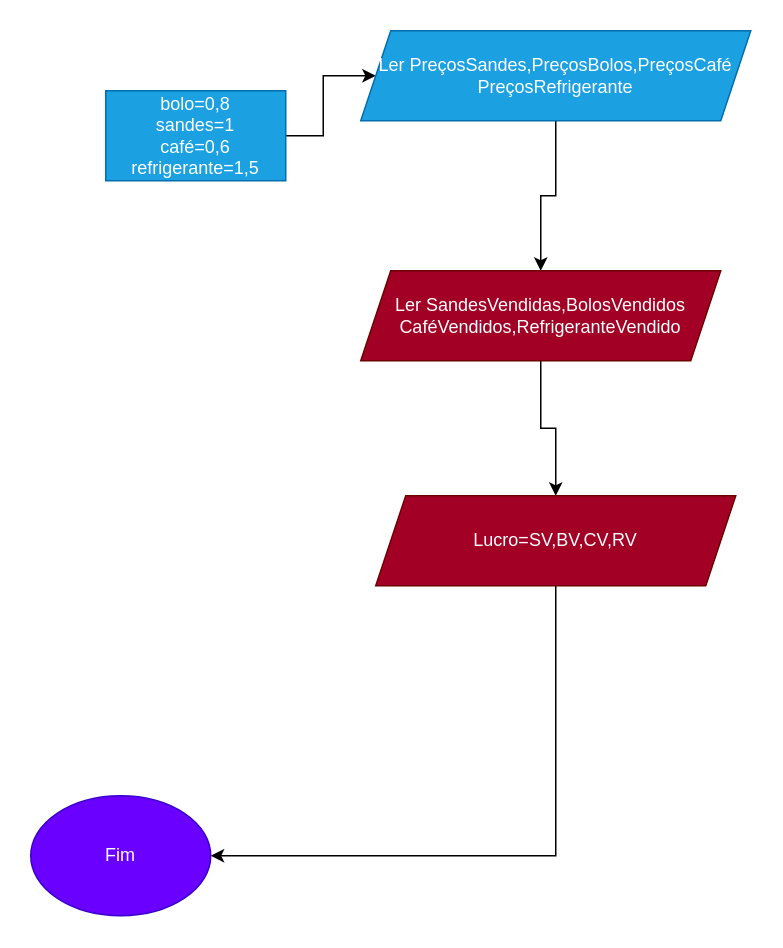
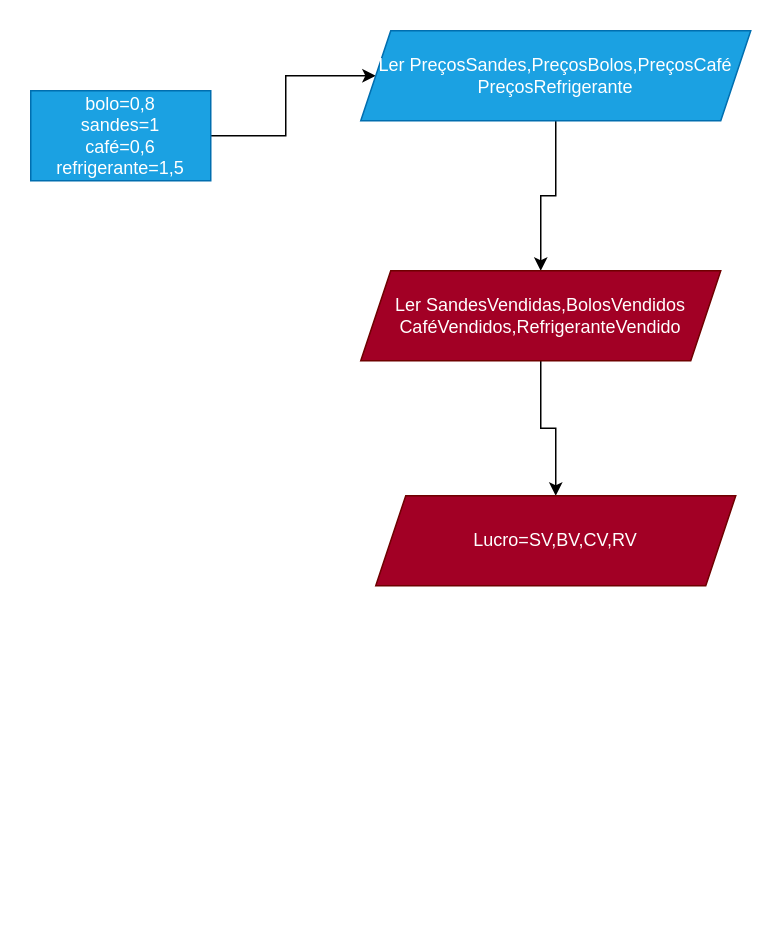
(196, 136) -> (121, 136)
(121, 856) -> none
(524, 856) -> none
